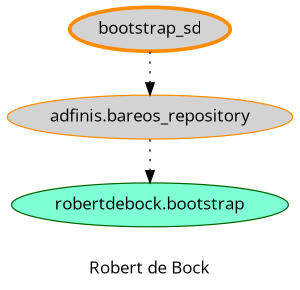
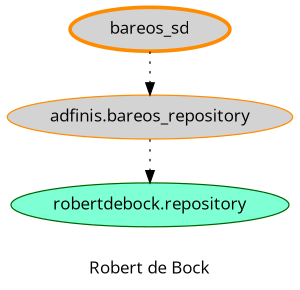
(150, 29) -> (150, 29)
(150, 205) -> (150, 205)
